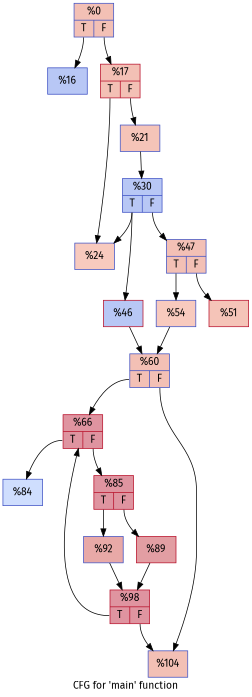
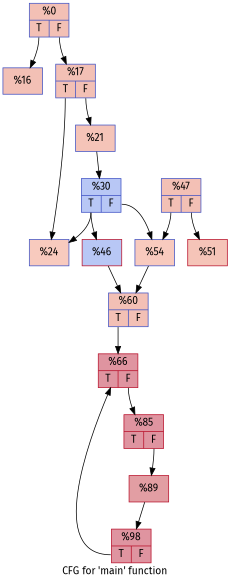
(67, 81) -> (23, 81)
(120, 81) -> (76, 81)
(155, 224) -> (140, 214)
(23, 492) -> none
(103, 550) -> none
(168, 664) -> none
